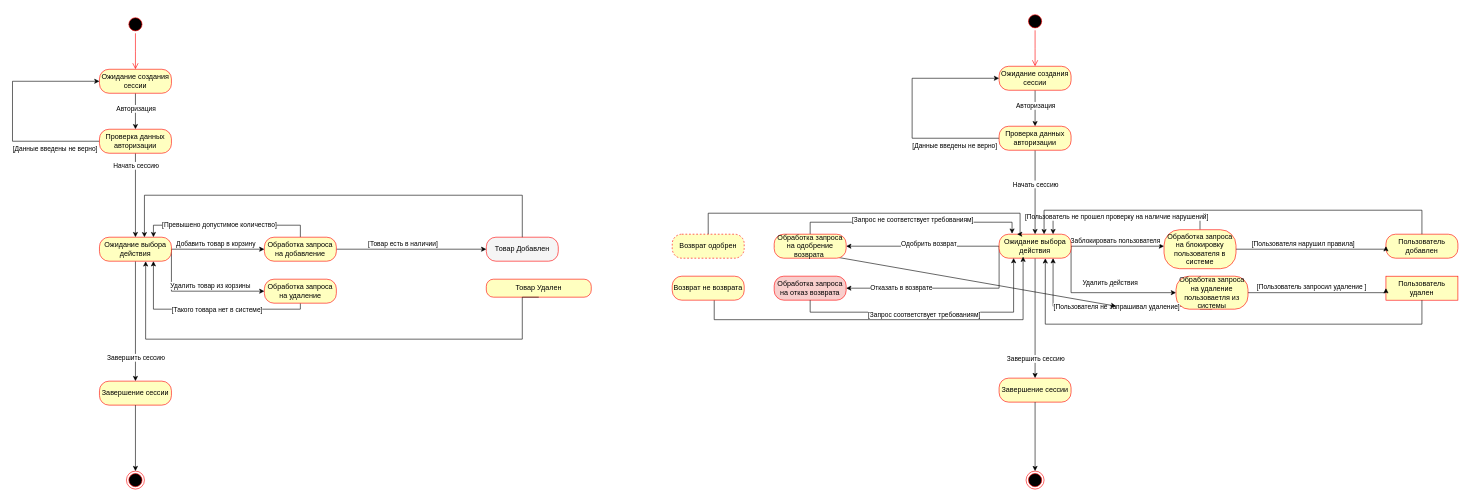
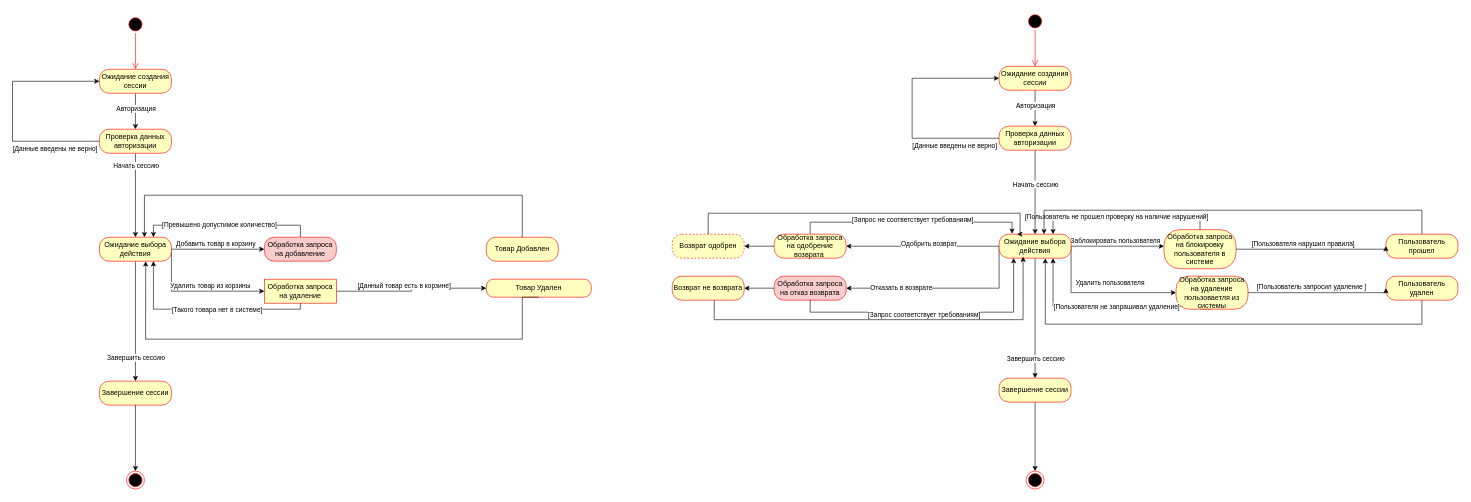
(1422, 246) -> (1422, 246)
(300, 249) -> (300, 249)
(368, 249) -> none
(522, 249) -> (522, 249)
(973, 281) -> (749, 246)
(1111, 283) -> (1111, 283)
none -> (428, 288)
none -> (749, 288)
(1422, 288) -> (1422, 288)
(300, 291) -> (300, 291)
